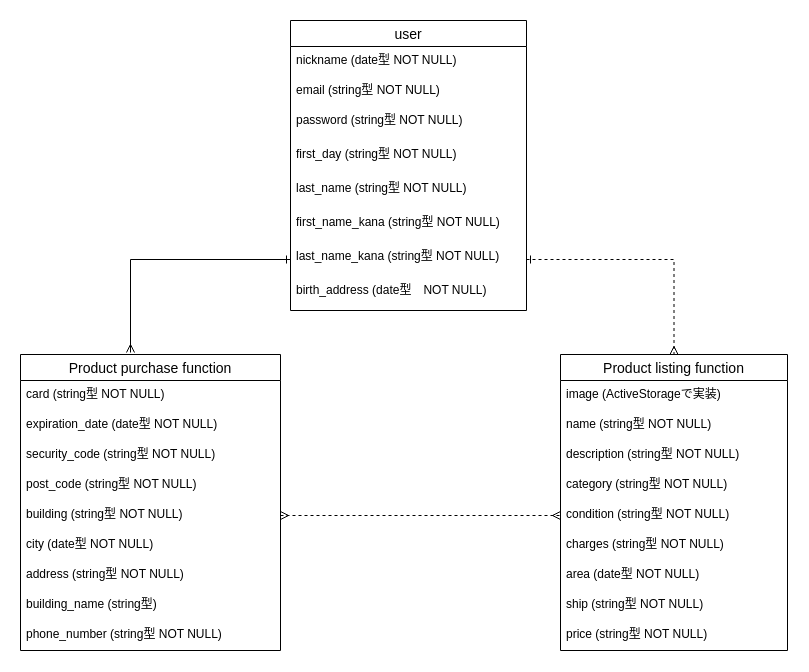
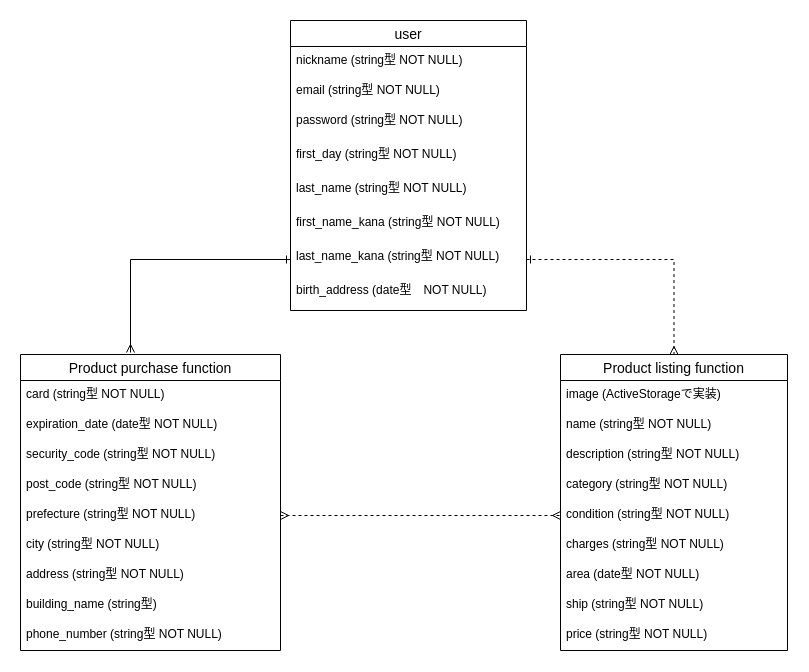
(376, 60) -> (382, 60)
(108, 514) -> (120, 514)
(93, 544) -> (98, 544)
